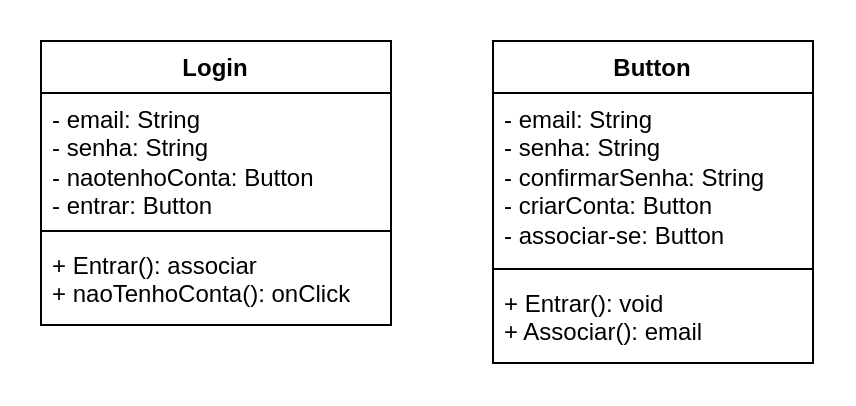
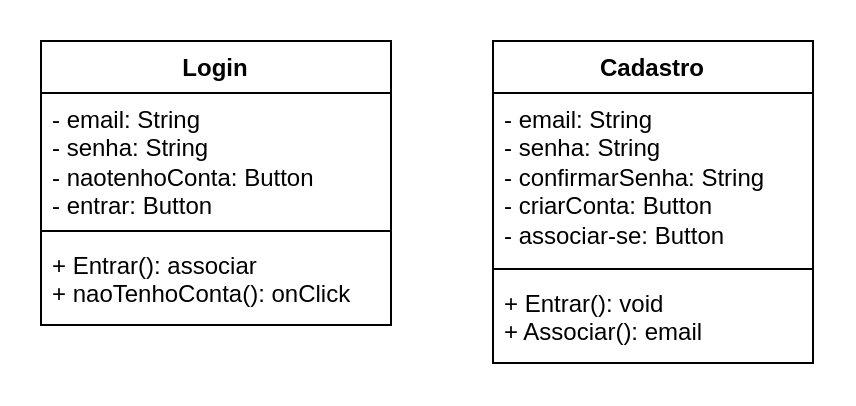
(653, 69) -> (653, 69)
